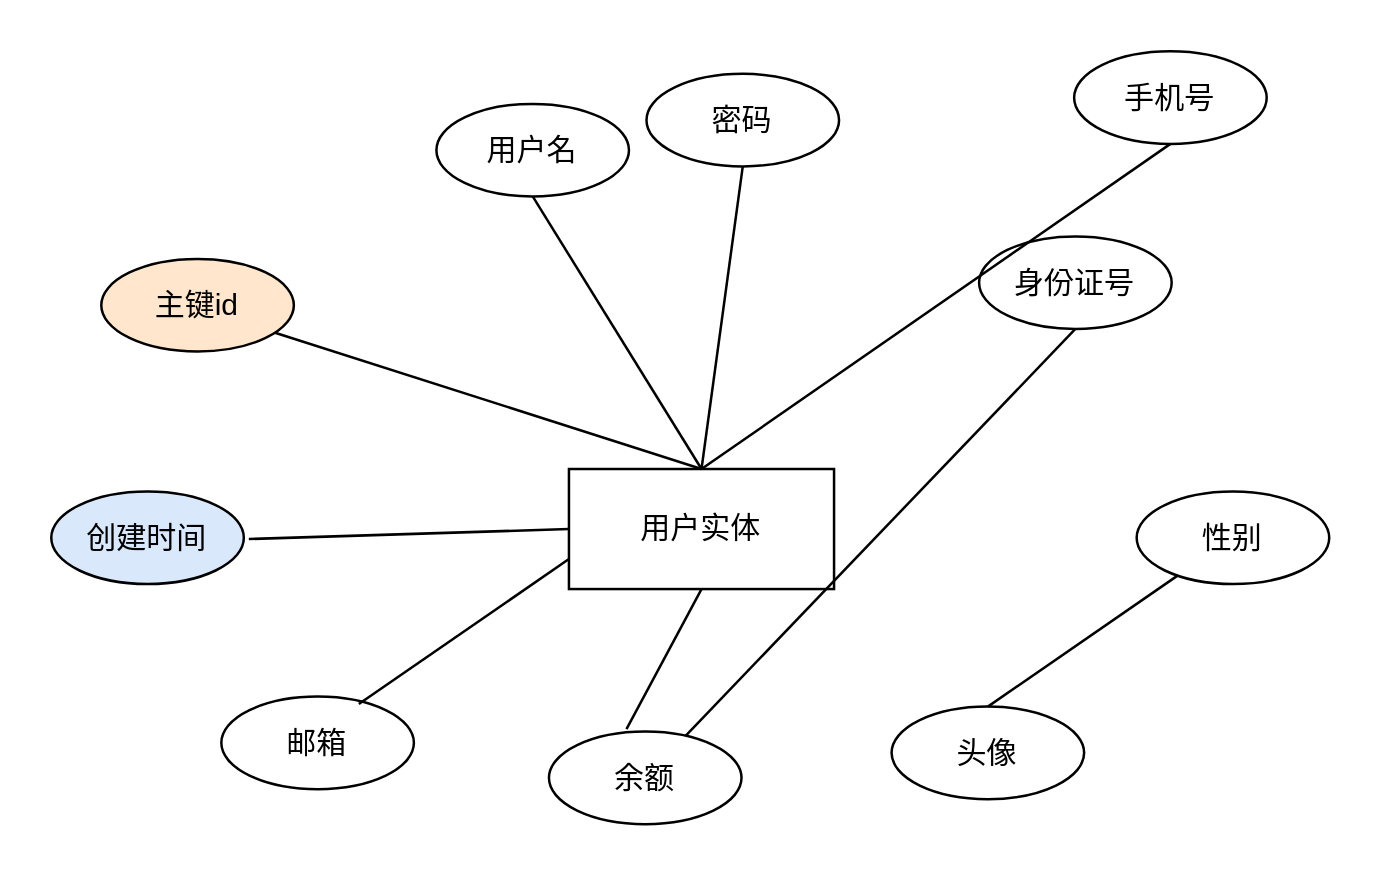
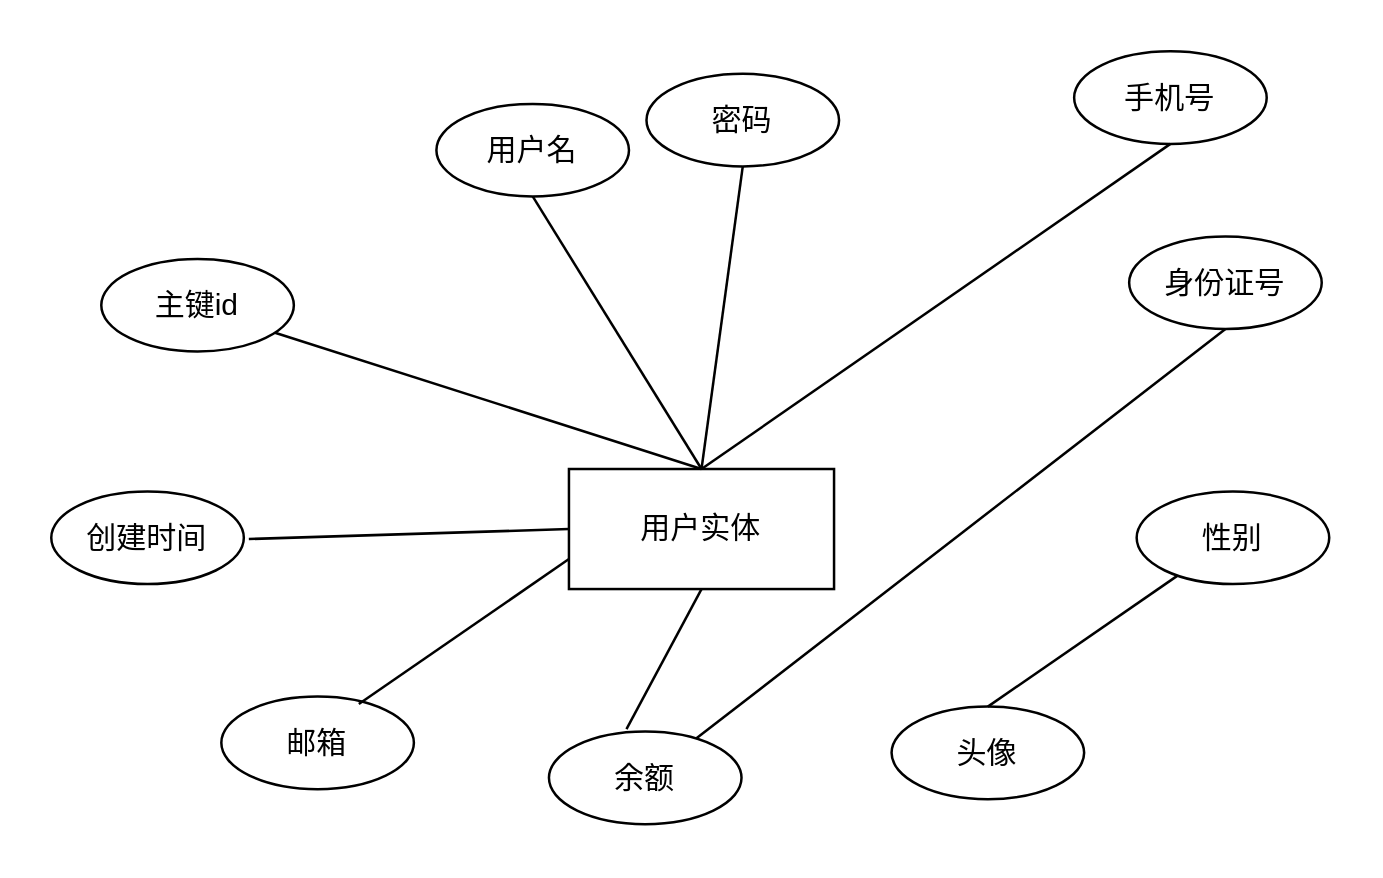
(1075, 283) -> (1225, 283)
(198, 305) -> (198, 305)
(148, 538) -> (148, 538)
